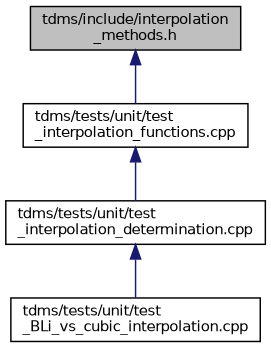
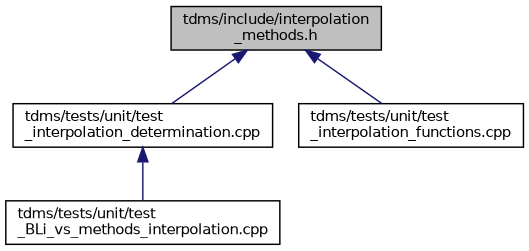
(136, 181) -> (203, 81)
(136, 320) -> (143, 223)
